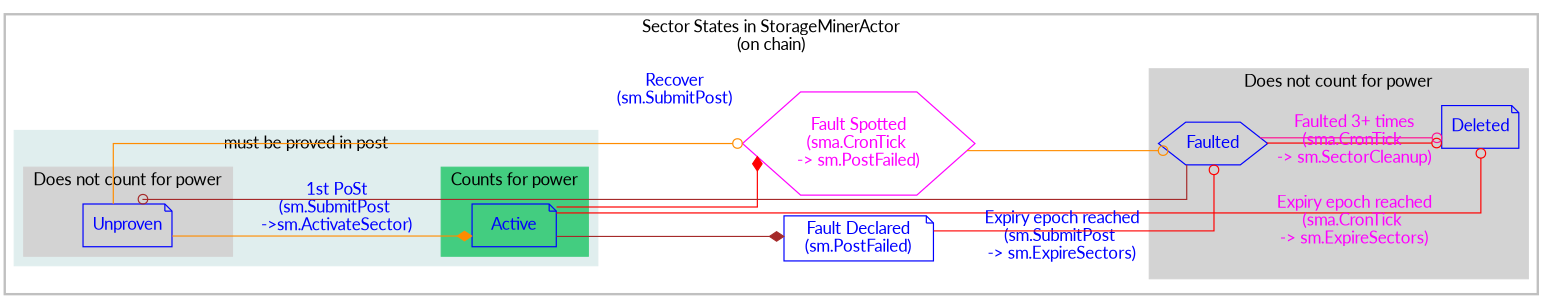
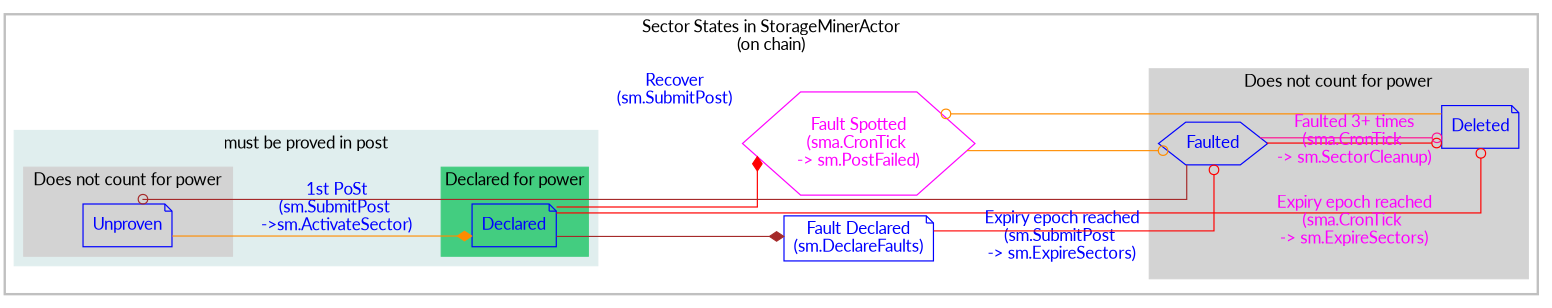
(393, 144) -> (1196, 114)
(515, 181) -> (515, 181)
(514, 225) -> (514, 225)
(859, 238) -> (859, 238)
